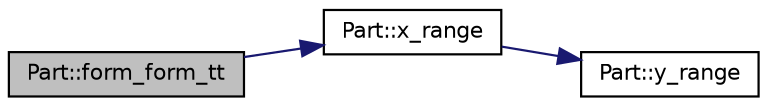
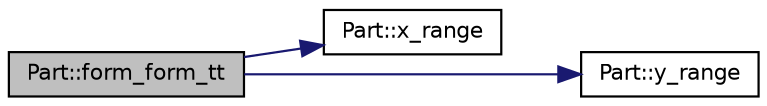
(530, 51) -> (401, 74)
